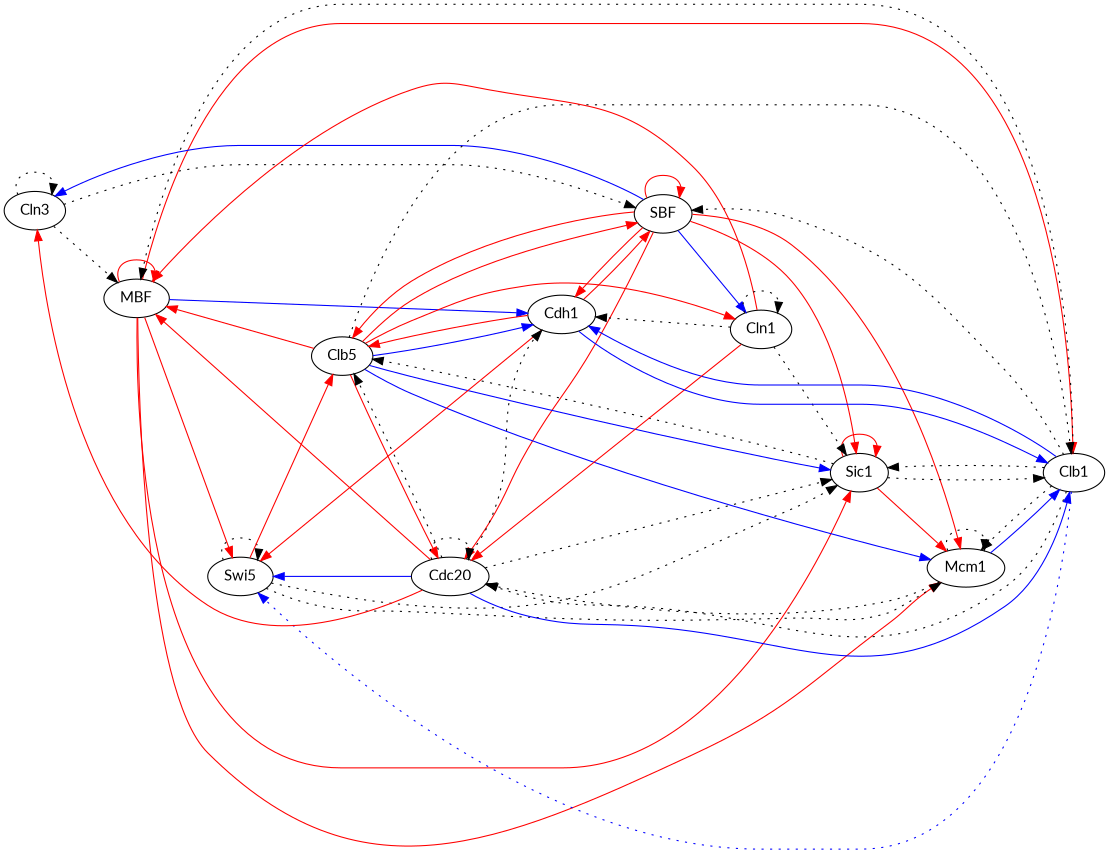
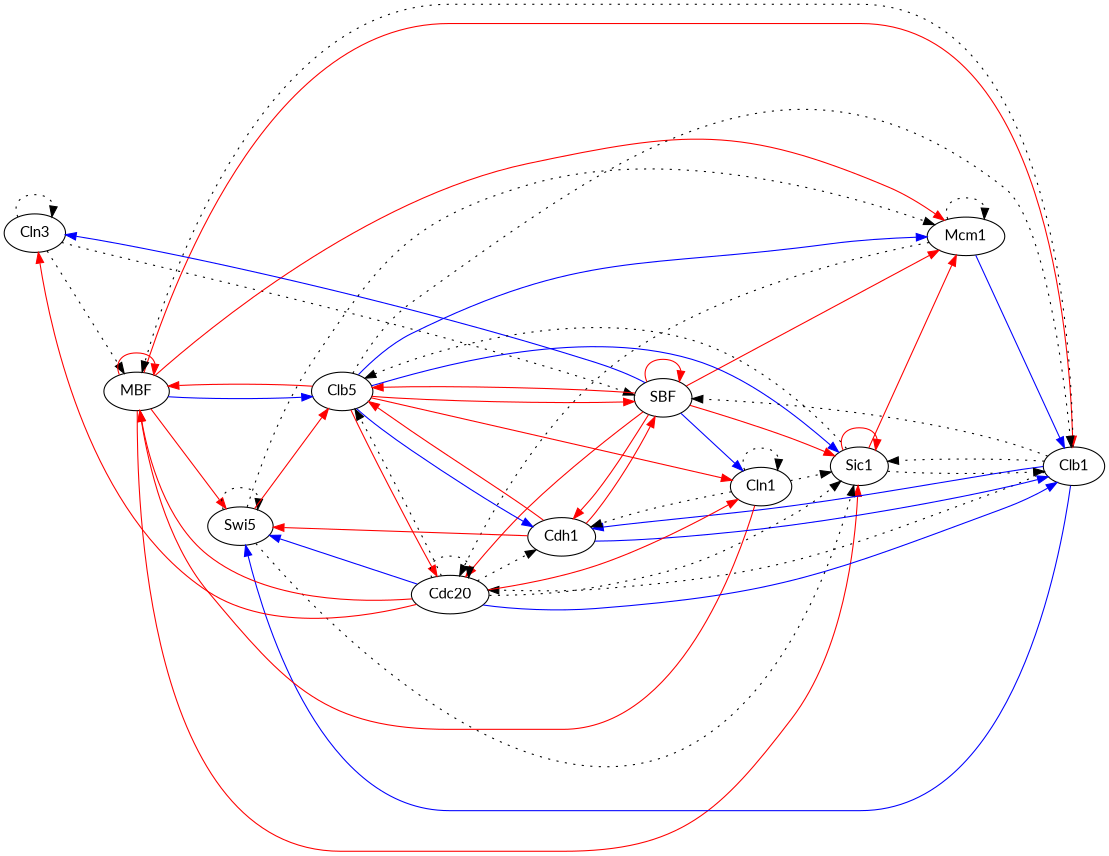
(343, 306) -> (235, 399)
(611, 449) -> (613, 560)
(1020, 513) -> none
(753, 848) -> (690, 811)
